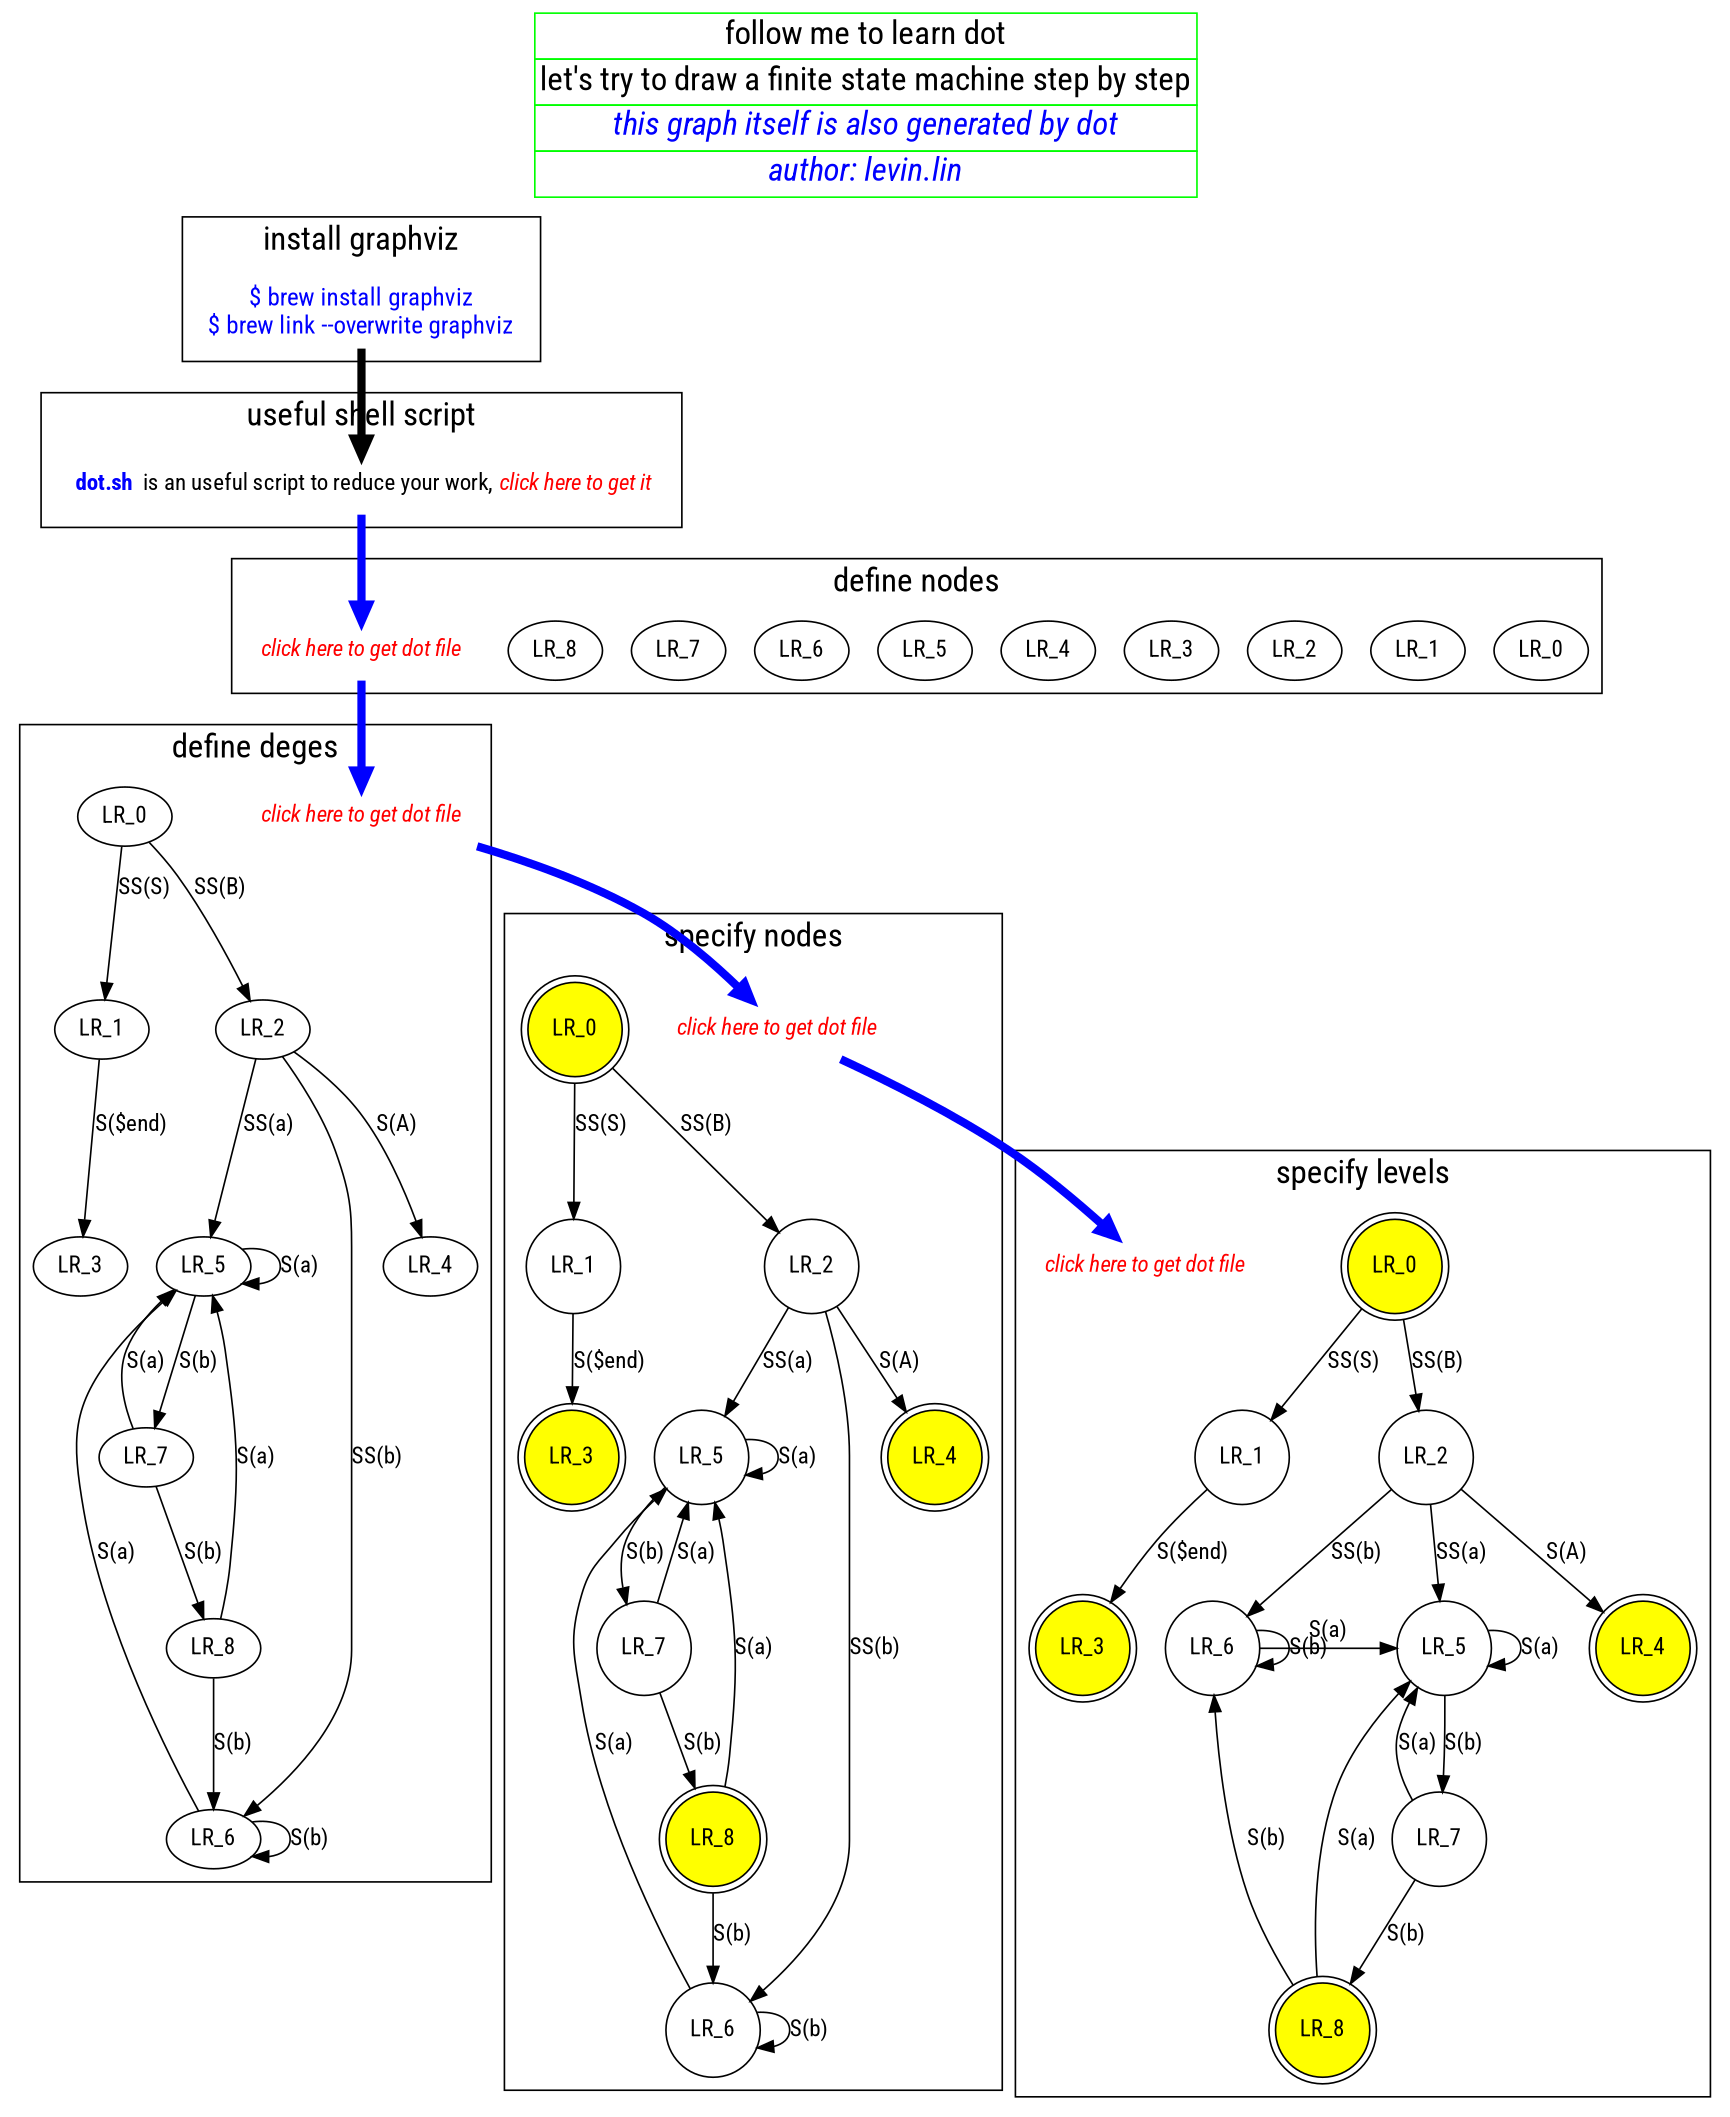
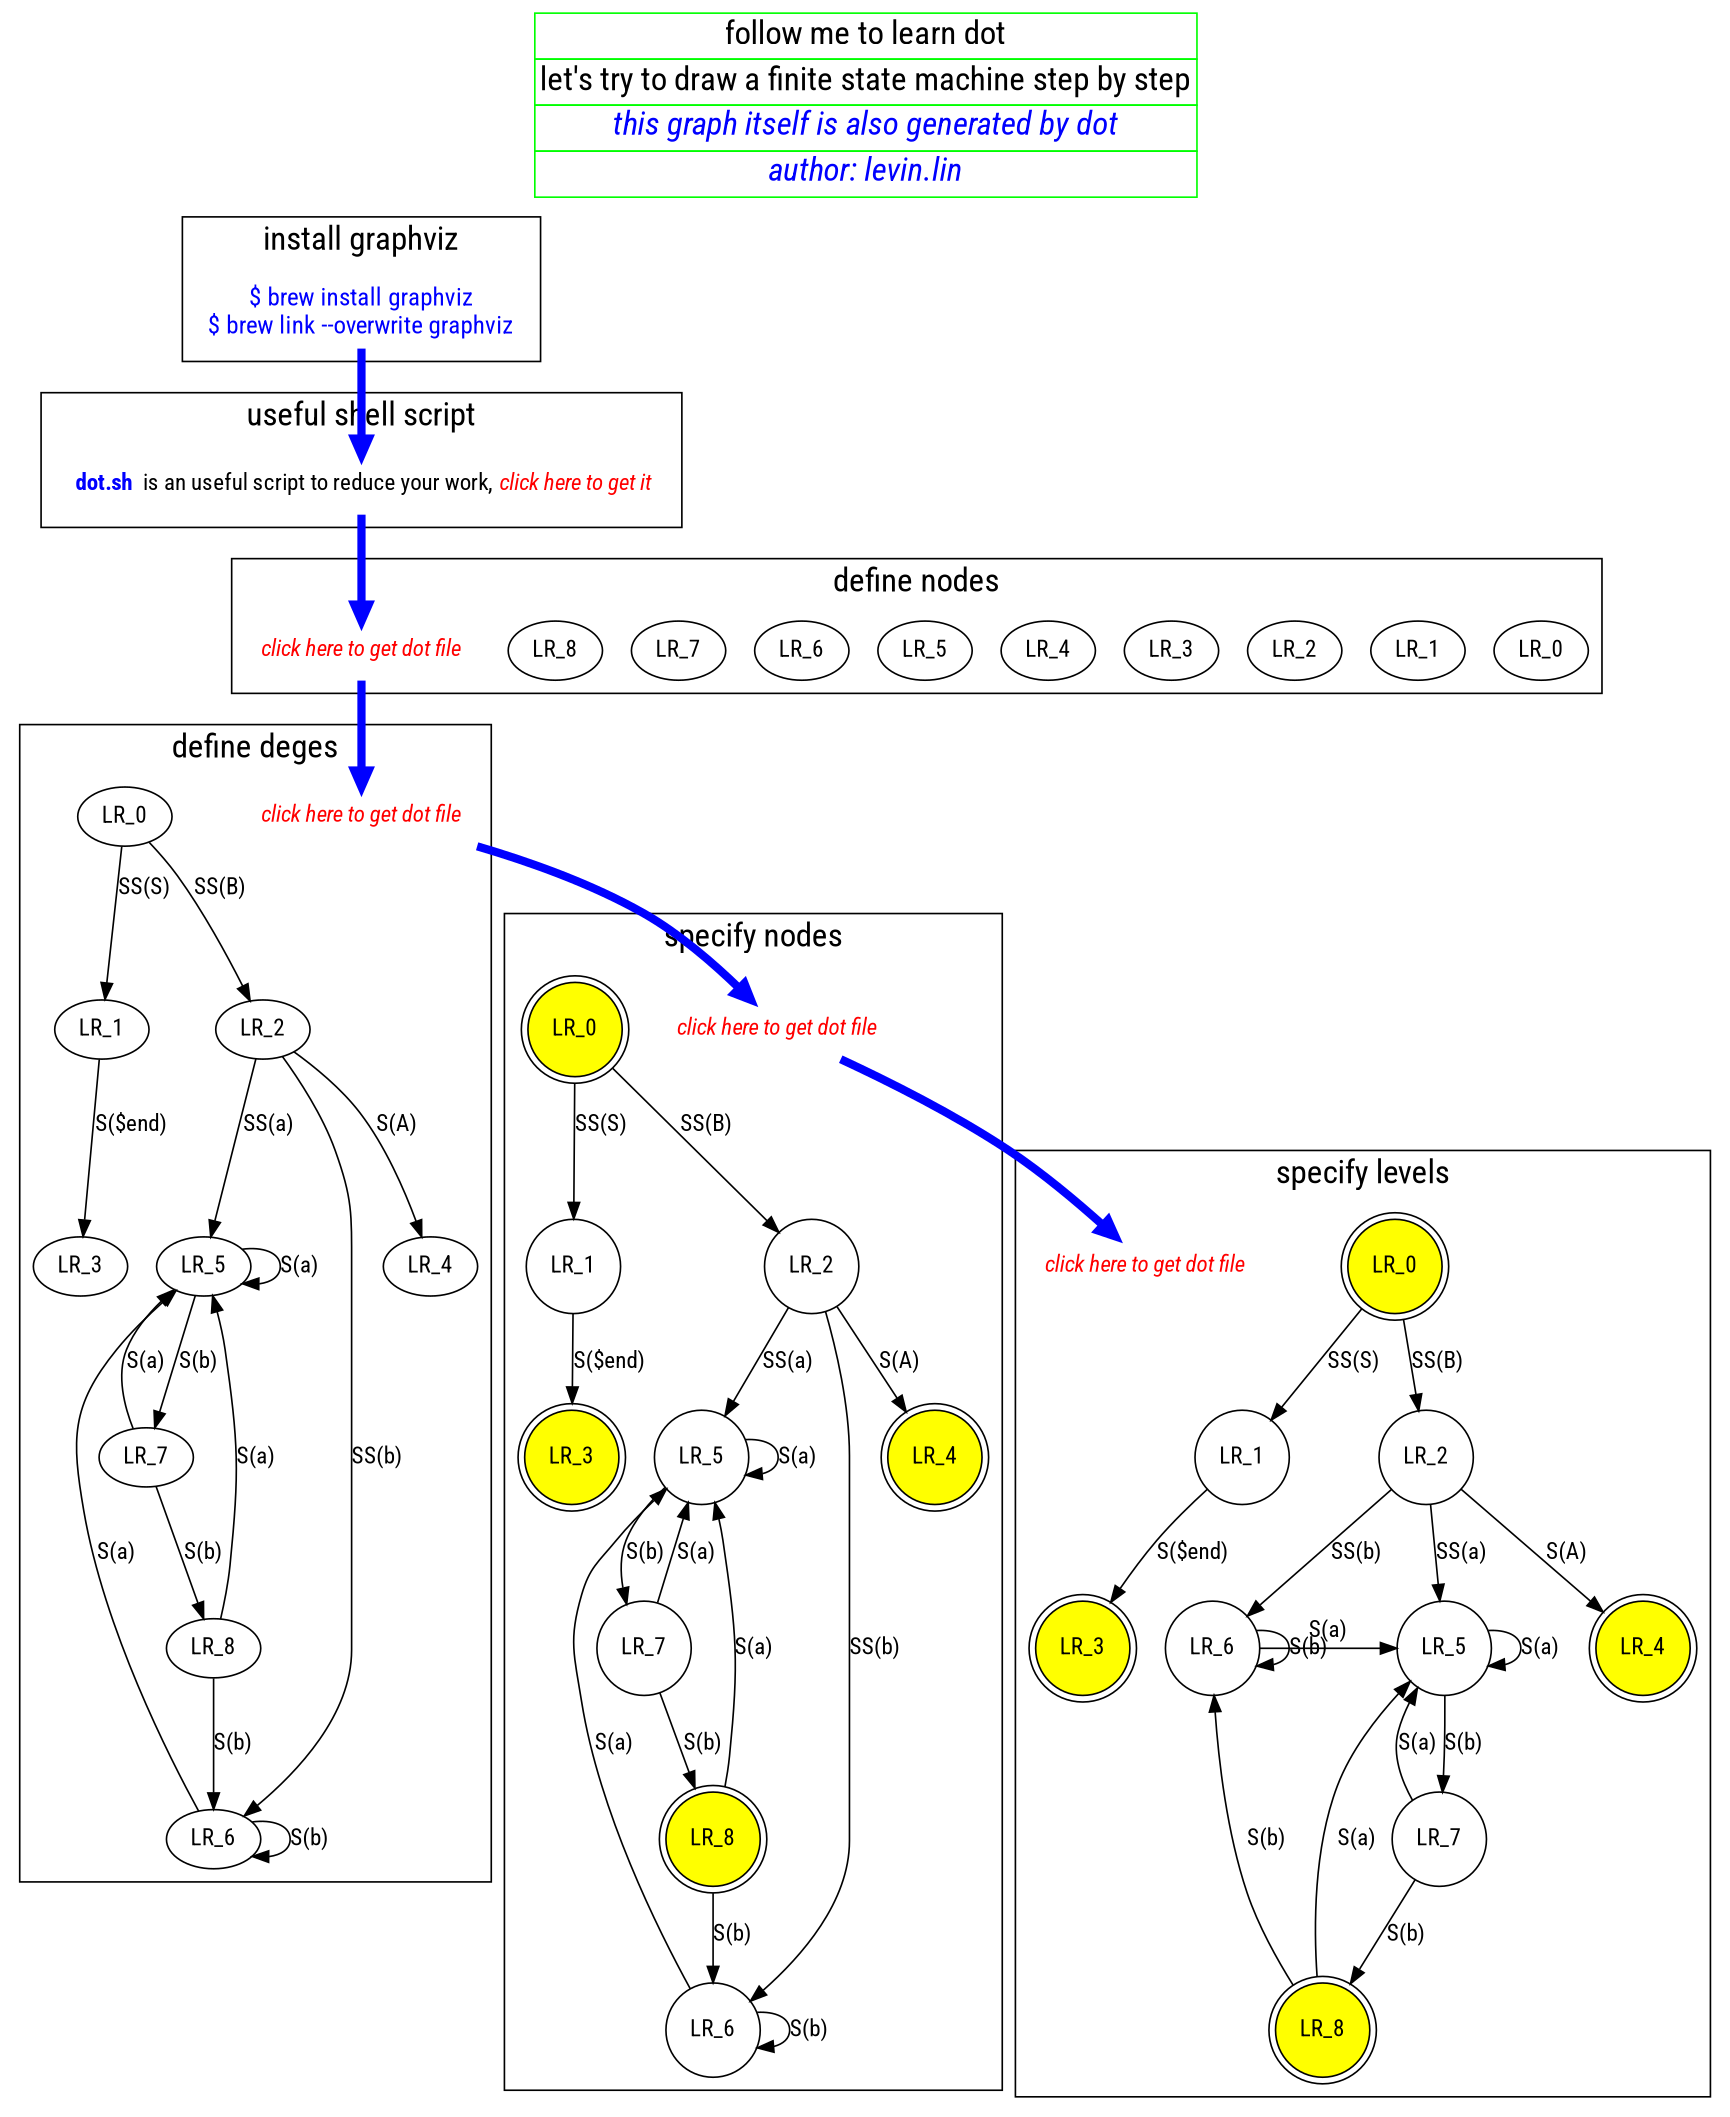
(361, 403) -> (361, 403)
